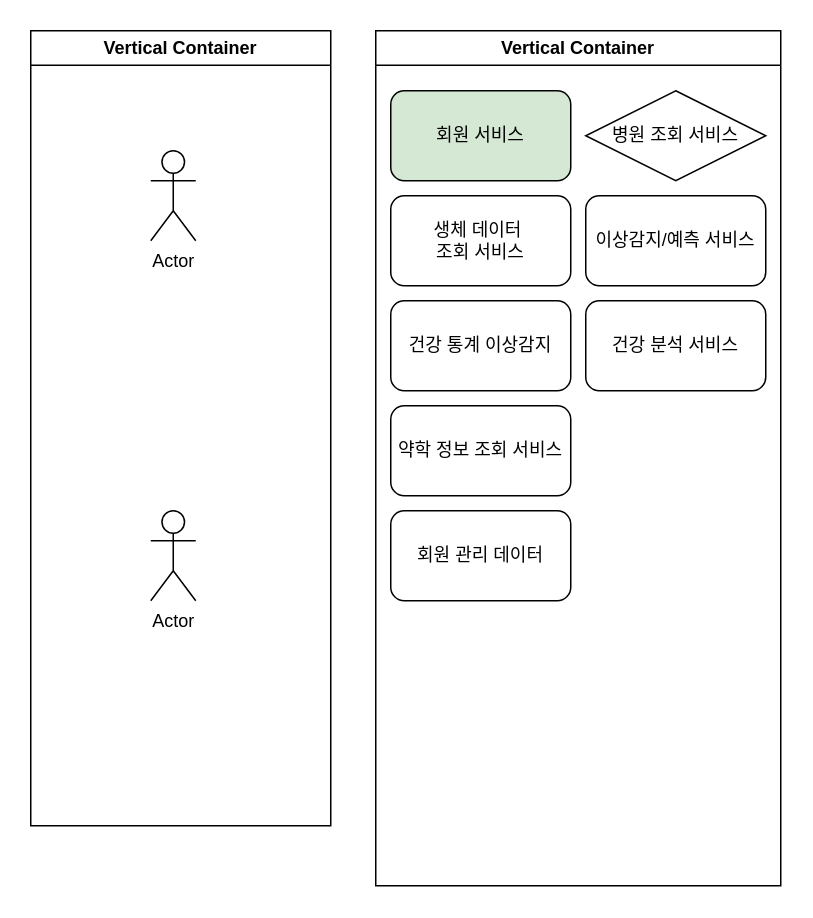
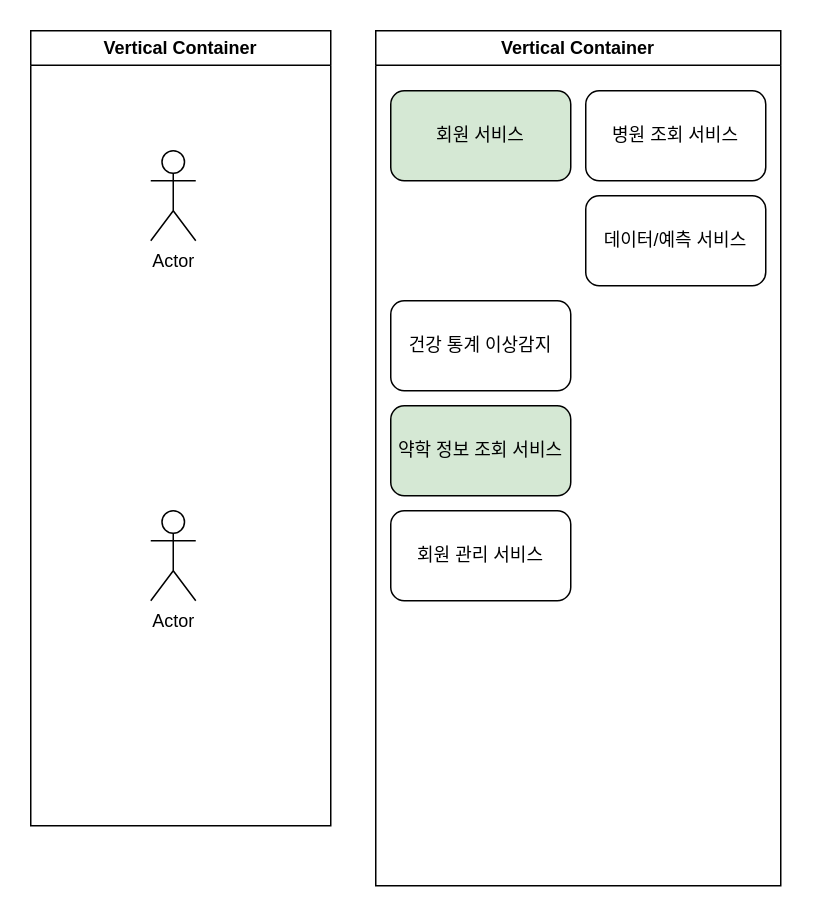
(676, 136) -> (676, 136)
(481, 241) -> none
(676, 241) -> (676, 241)
(676, 346) -> none
(481, 451) -> (481, 451)
(481, 556) -> (481, 556)
